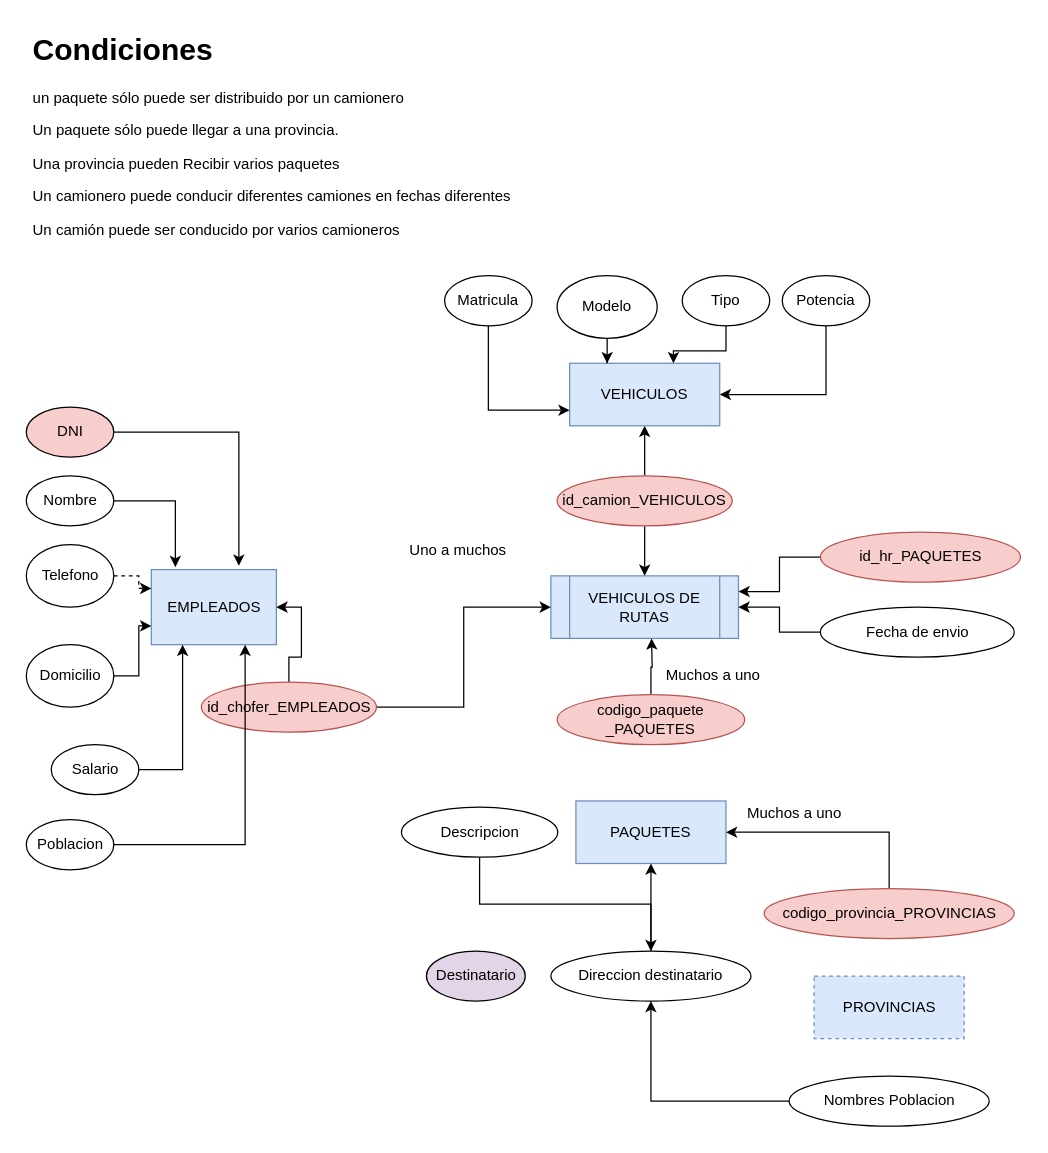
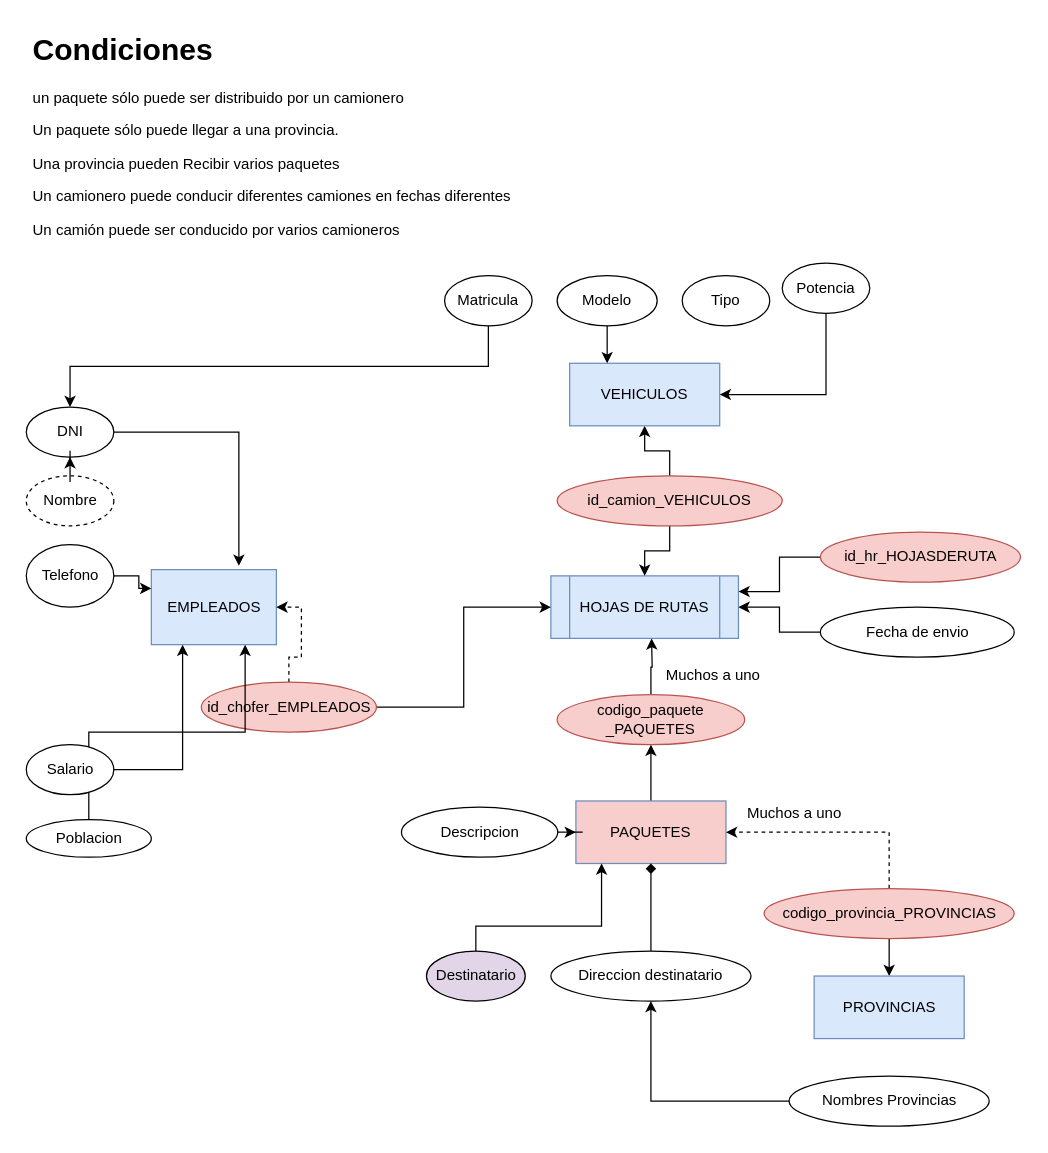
(826, 301) -> (826, 288)
(607, 307) -> (607, 301)
(710, 351) -> none
(501, 410) -> (264, 366)
(70, 432) -> (70, 432)
(70, 501) -> (70, 501)
(173, 501) -> (70, 462)
(644, 501) -> (669, 501)
(458, 551) -> none
(921, 557) -> (921, 557)
(134, 576) -> (134, 576)
(644, 607) -> (644, 607)
(301, 641) -> (301, 641)
(139, 662) -> none
(70, 676) -> none
(95, 769) -> (70, 769)
none -> (651, 776)
(651, 832) -> (651, 832)
(839, 832) -> (839, 832)
(70, 844) -> (89, 838)
(651, 873) -> (651, 874)
(539, 904) -> (583, 832)
none -> (553, 926)
none -> (889, 961)
(889, 1007) -> (889, 1007)
(889, 1101) -> (889, 1101)
